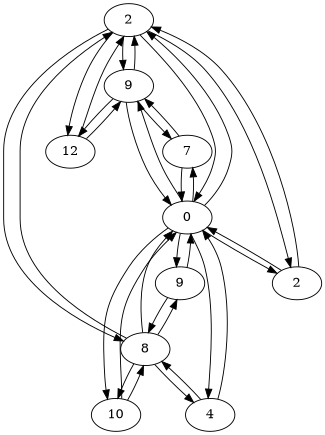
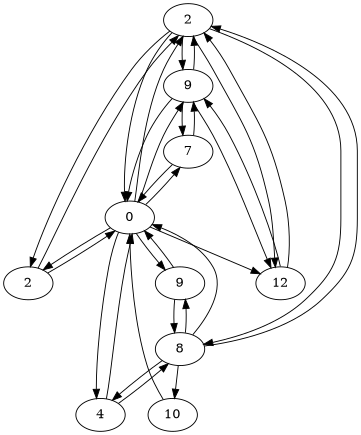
(111, 299) -> (208, 252)
(134, 387) -> none
